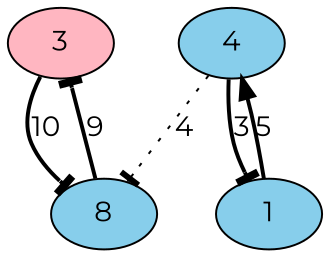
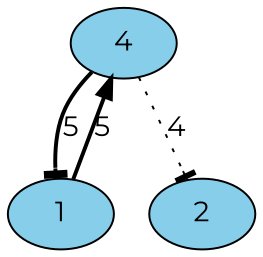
(61, 43) -> none
(243, 129) -> (72, 129)
(104, 214) -> (202, 214)
